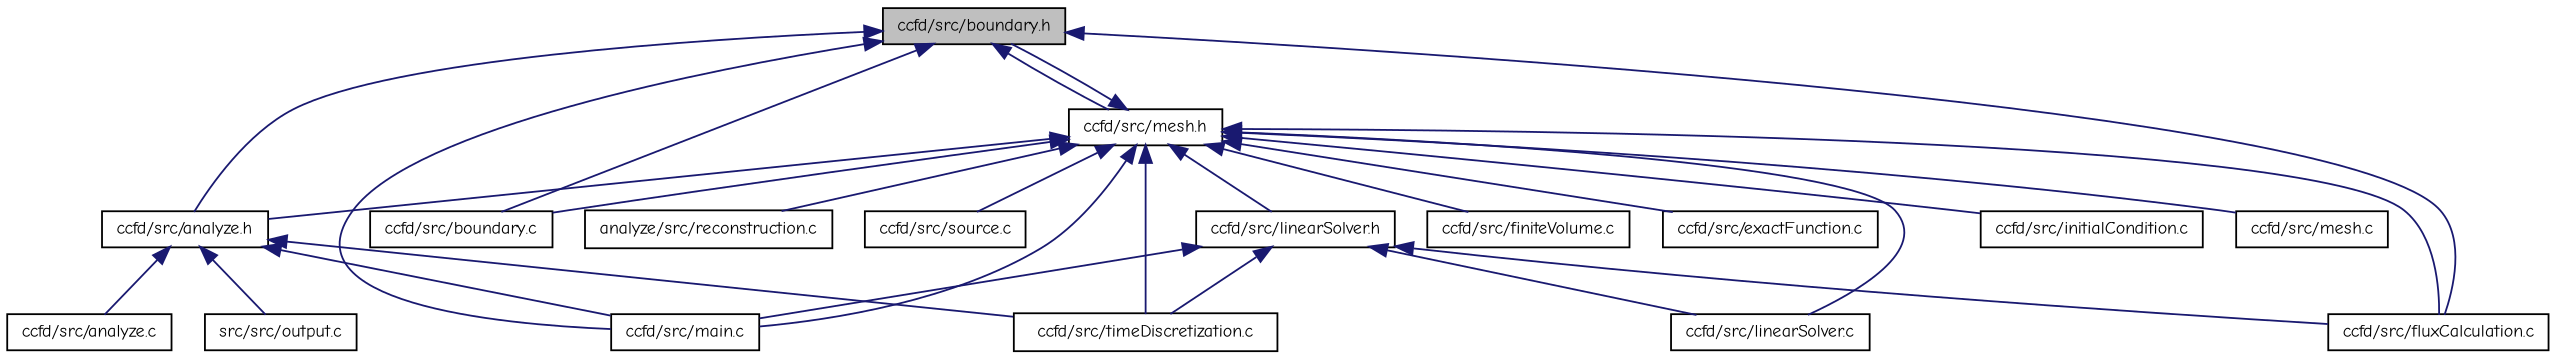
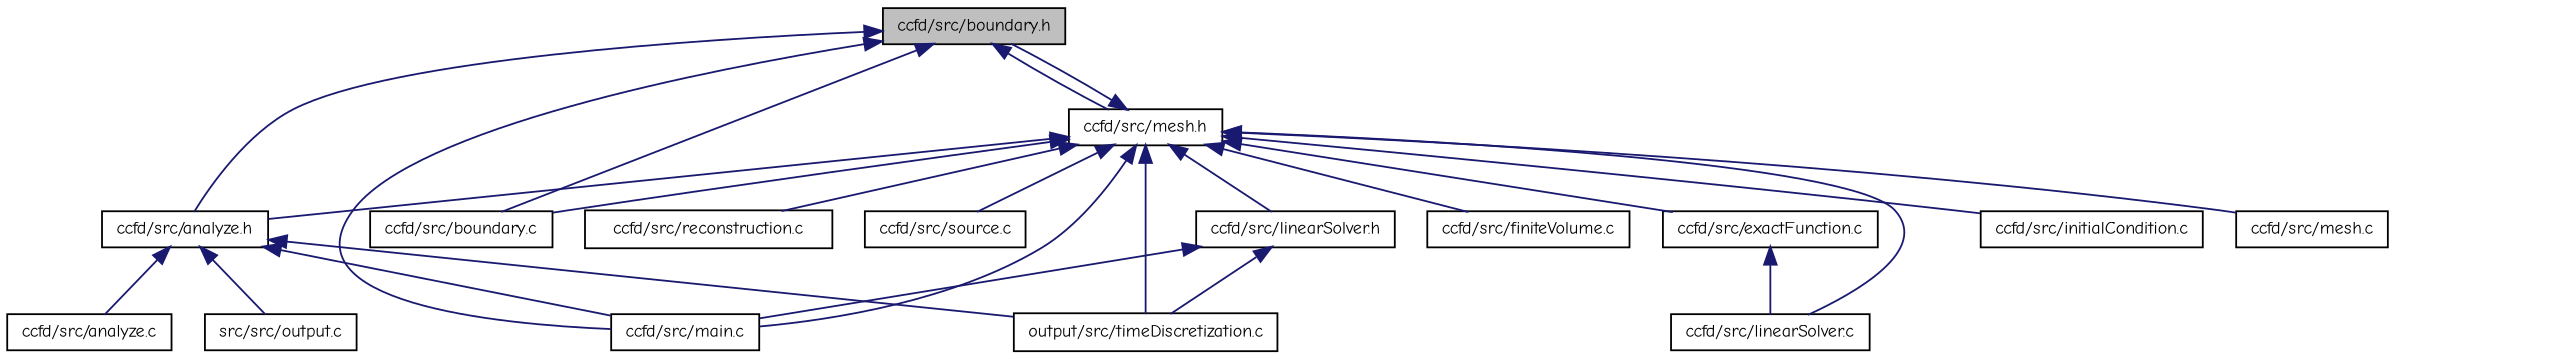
(709, 229) -> (709, 229)
(1542, 283) -> (1770, 290)
(1146, 332) -> (1146, 332)
(2438, 332) -> none
